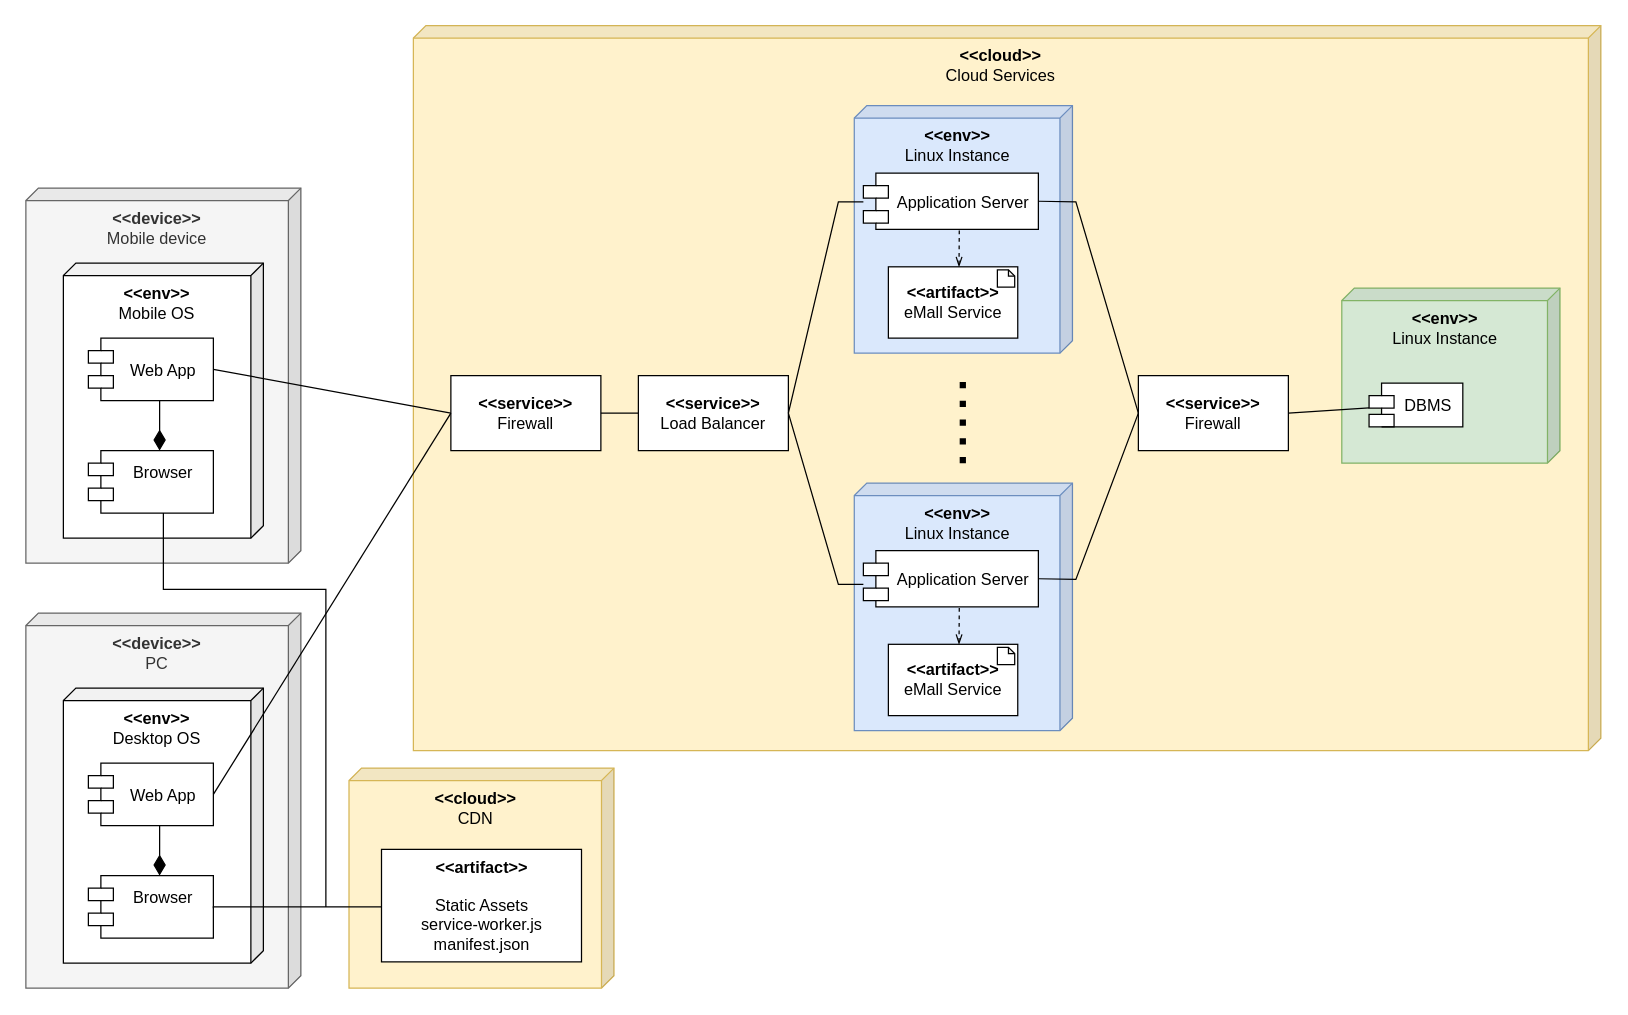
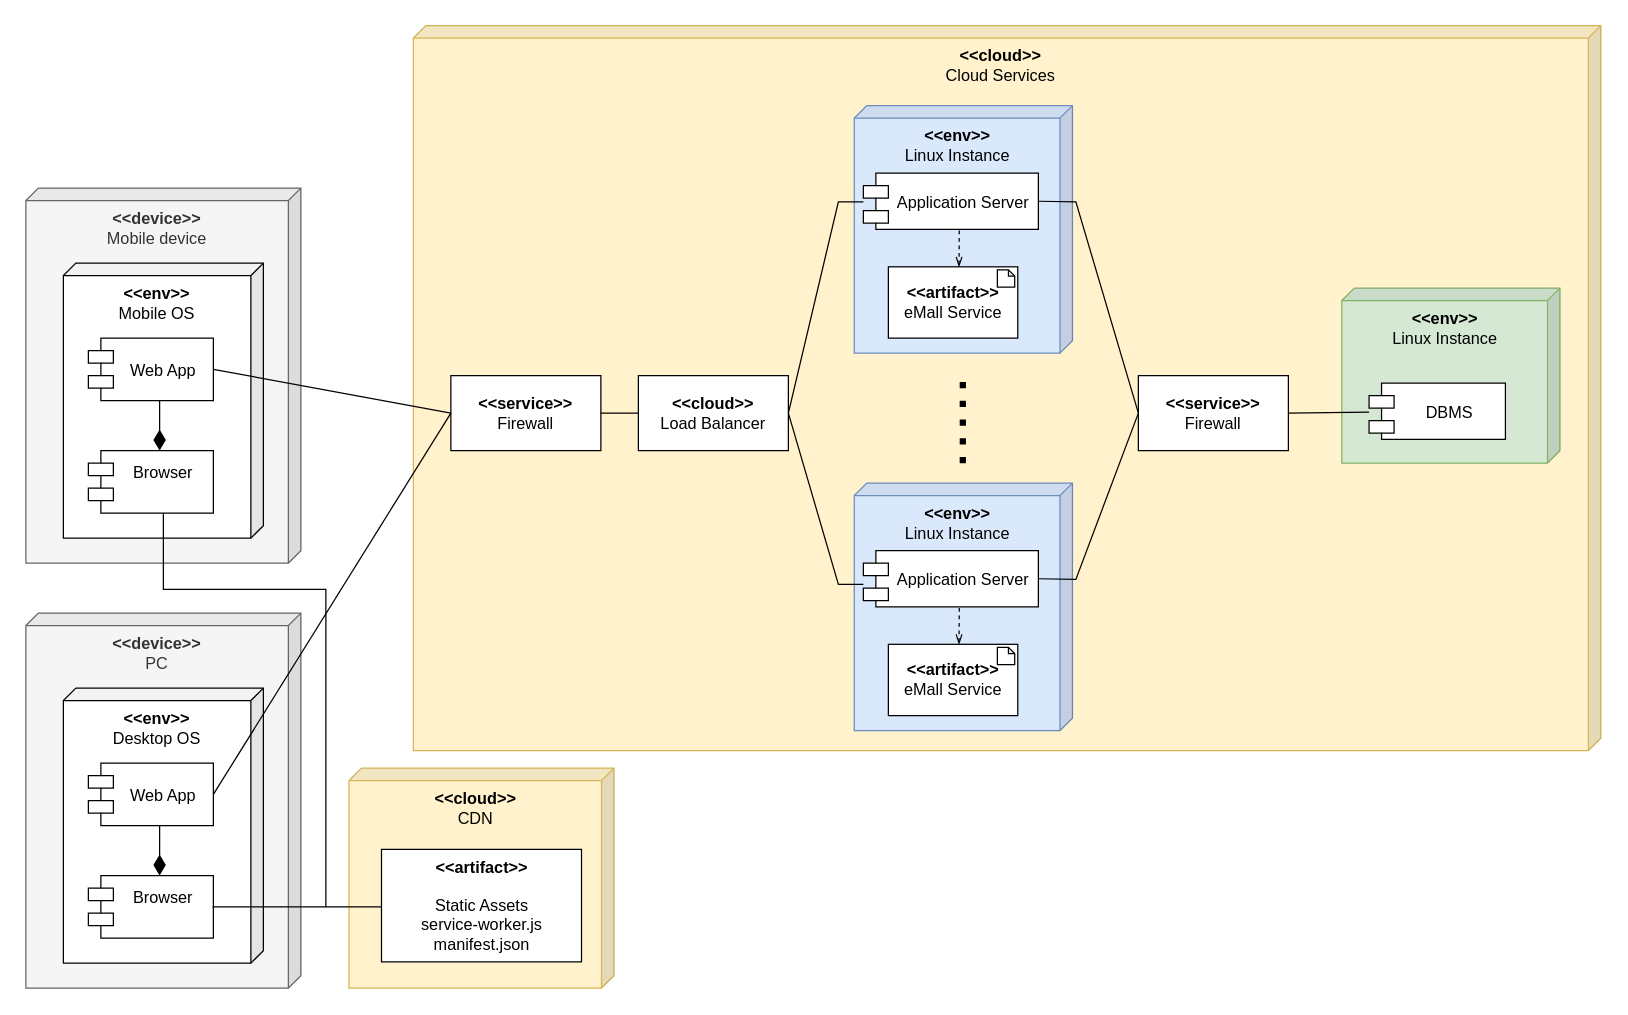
(1416, 405) -> (1437, 411)
(713, 413) -> (713, 413)
